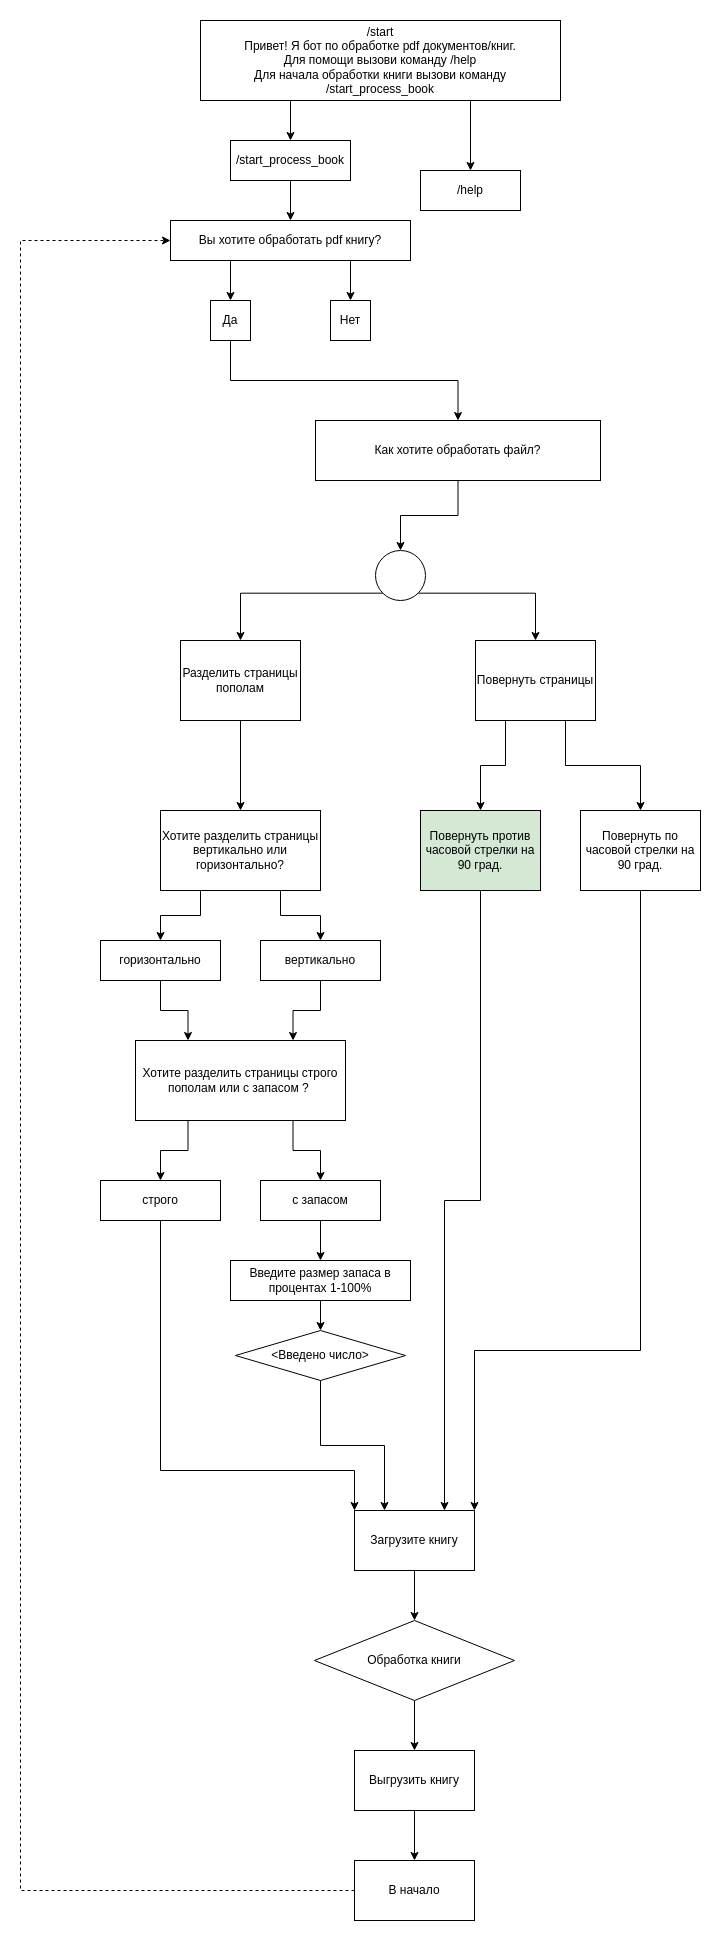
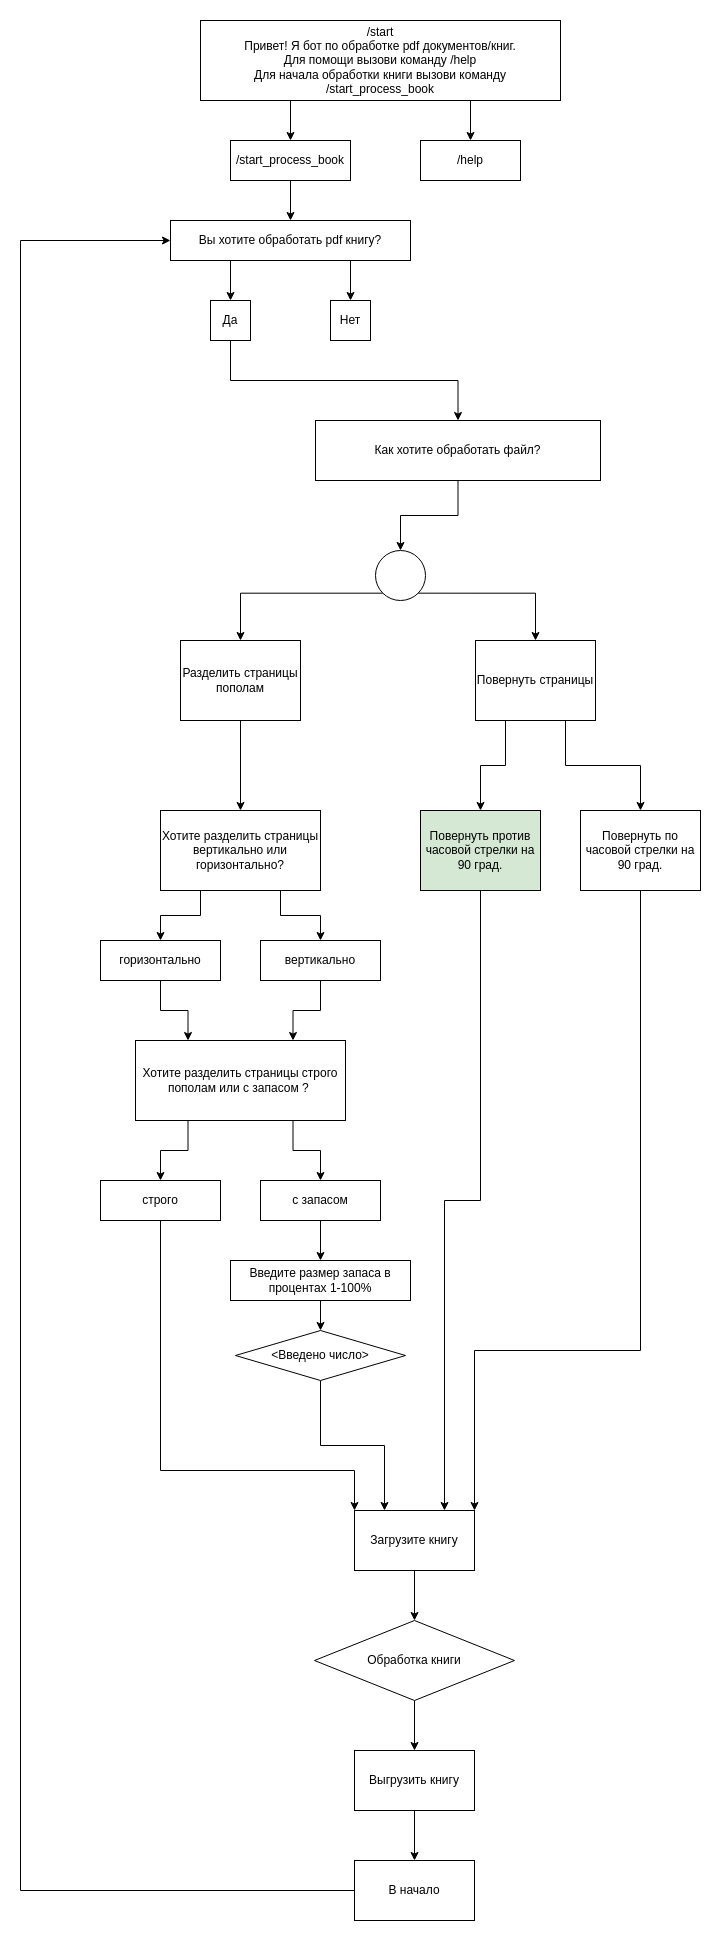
(471, 191) -> (471, 161)
(21, 1162) -> (21, 1162)
